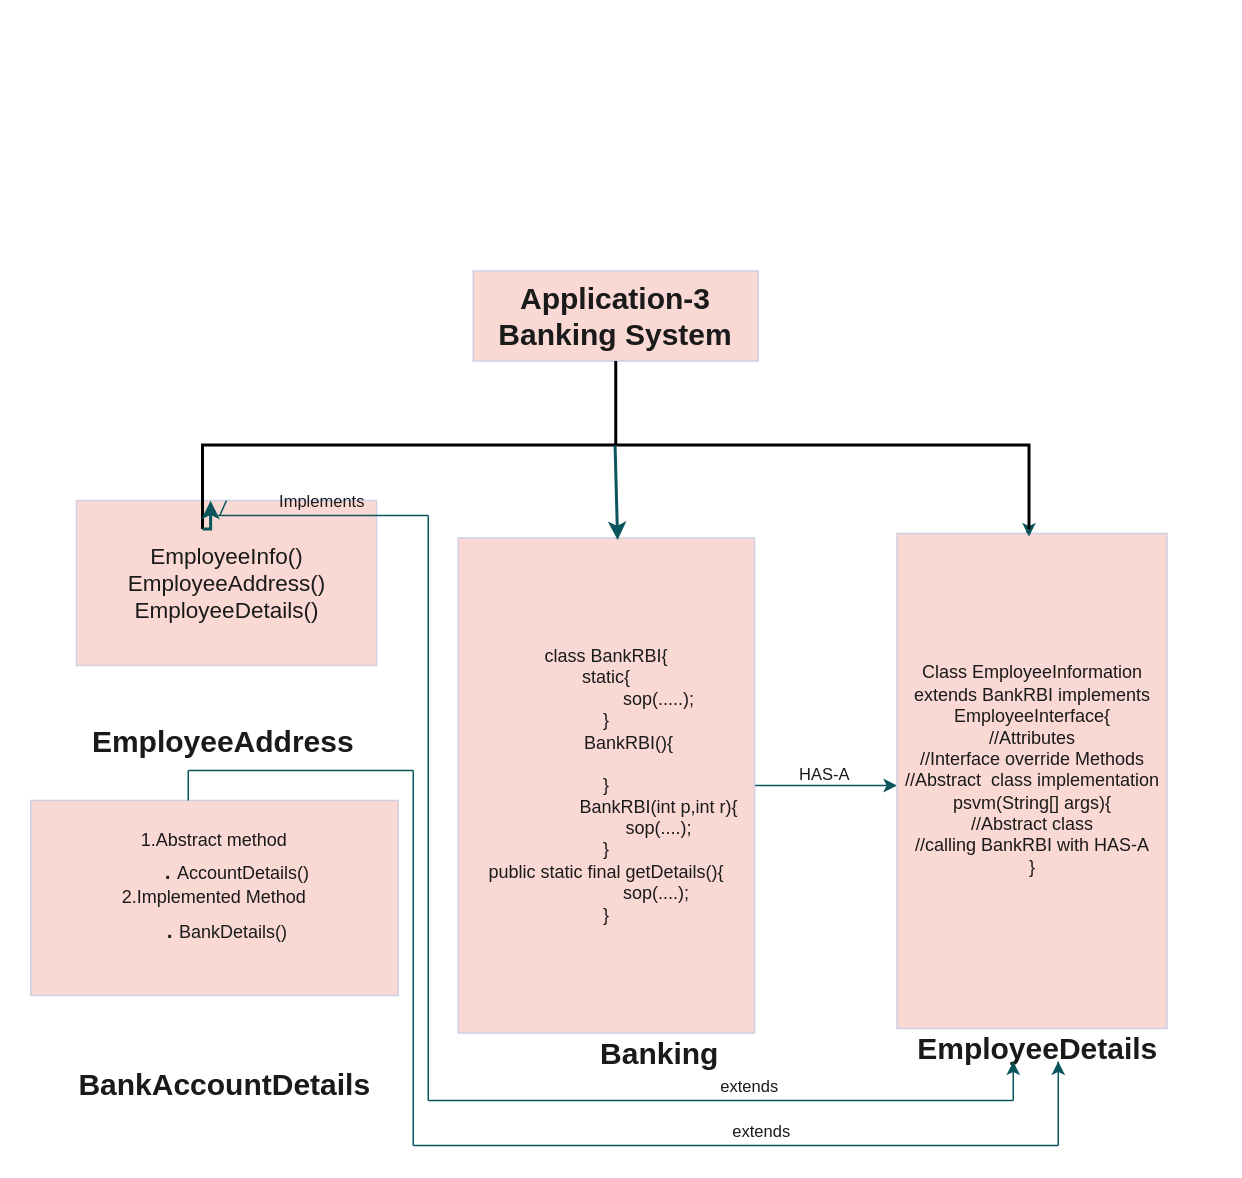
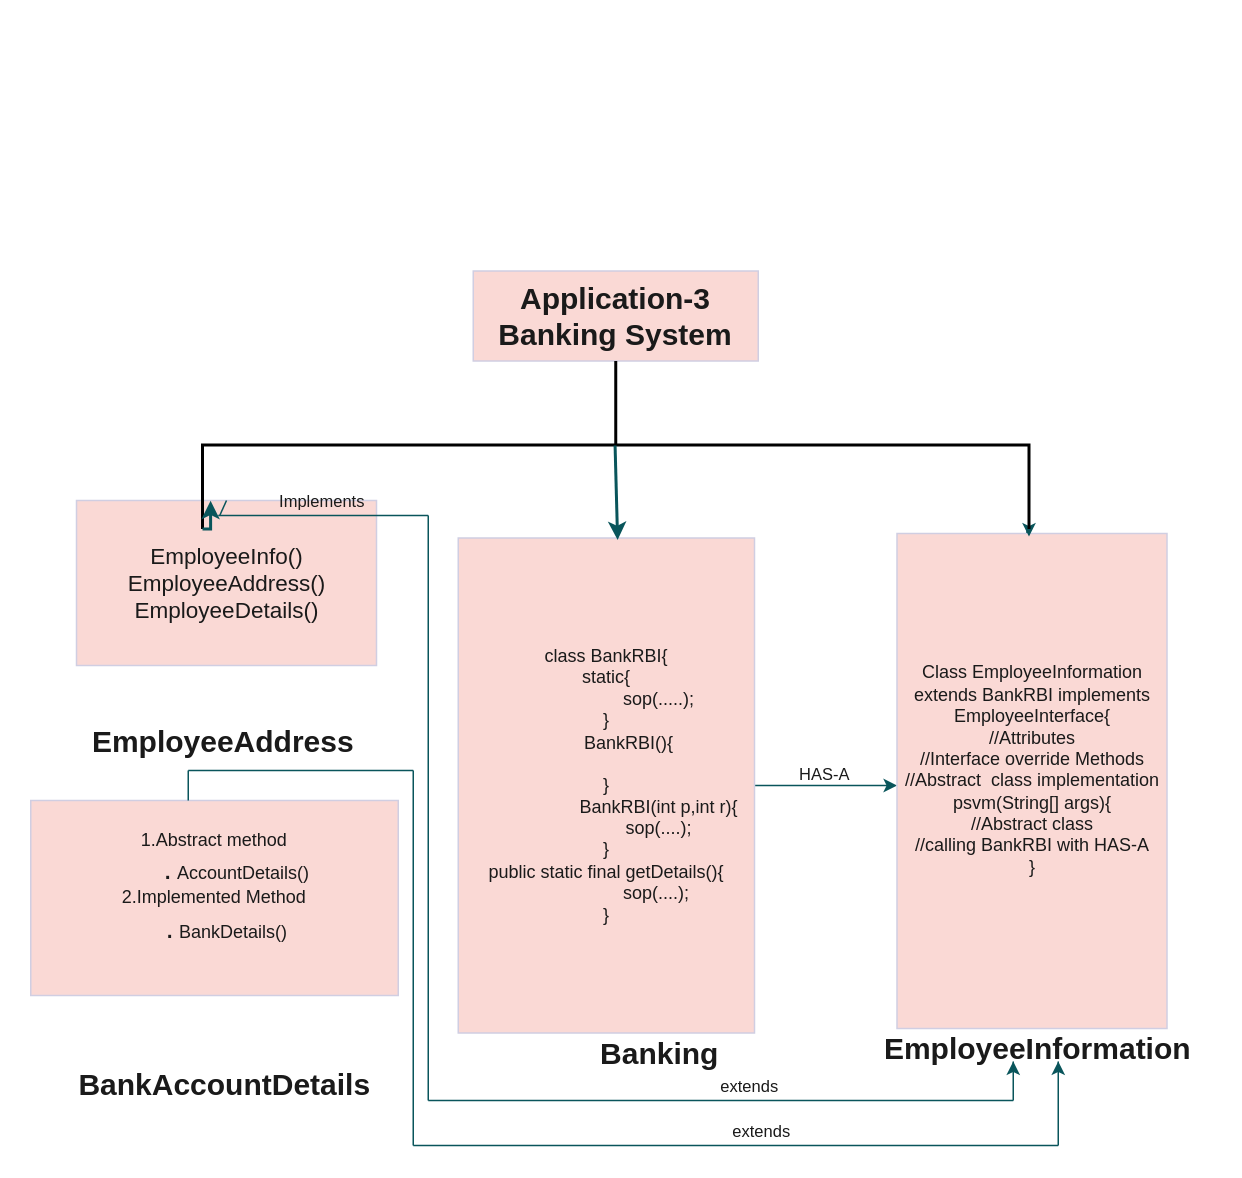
(1038, 1048) -> (1038, 1048)
